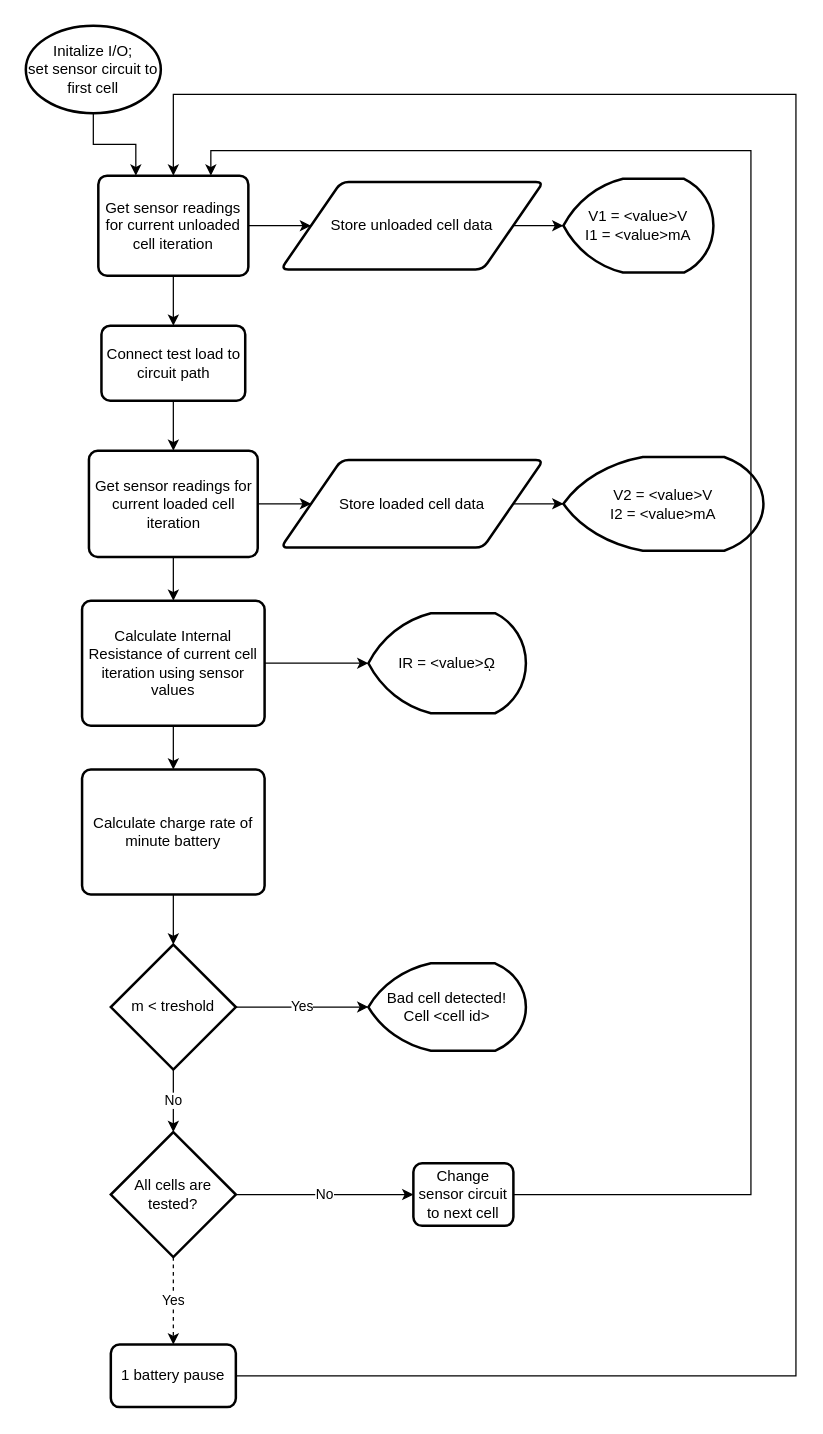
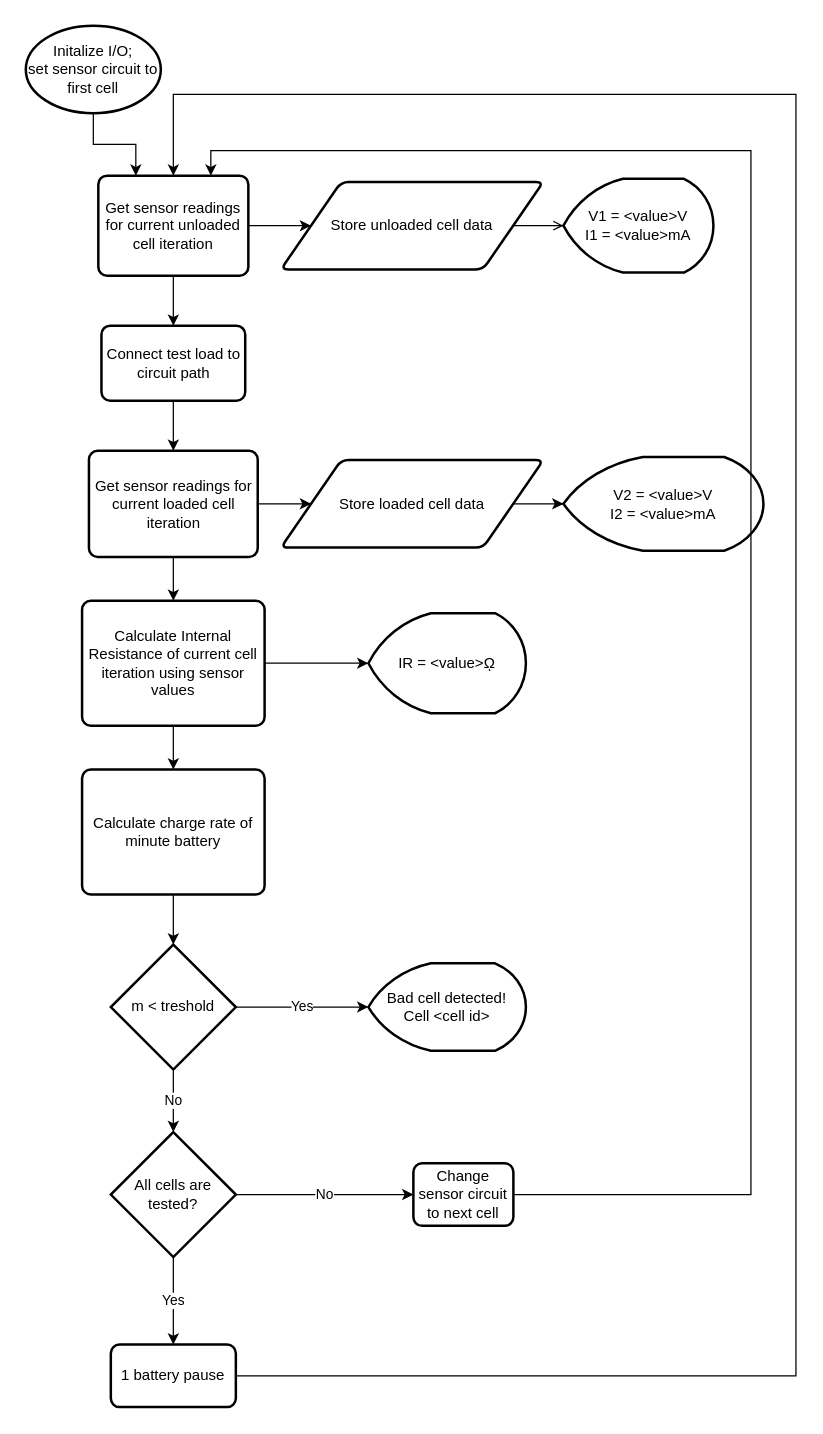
(553, 226) -> (555, 226)
(173, 1276) -> (173, 1276)
